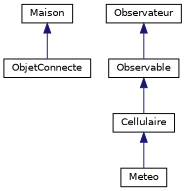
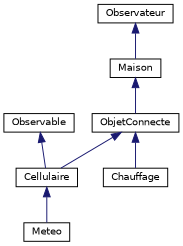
(144, 46) -> (136, 46)
none -> (87, 153)
none -> (136, 177)
